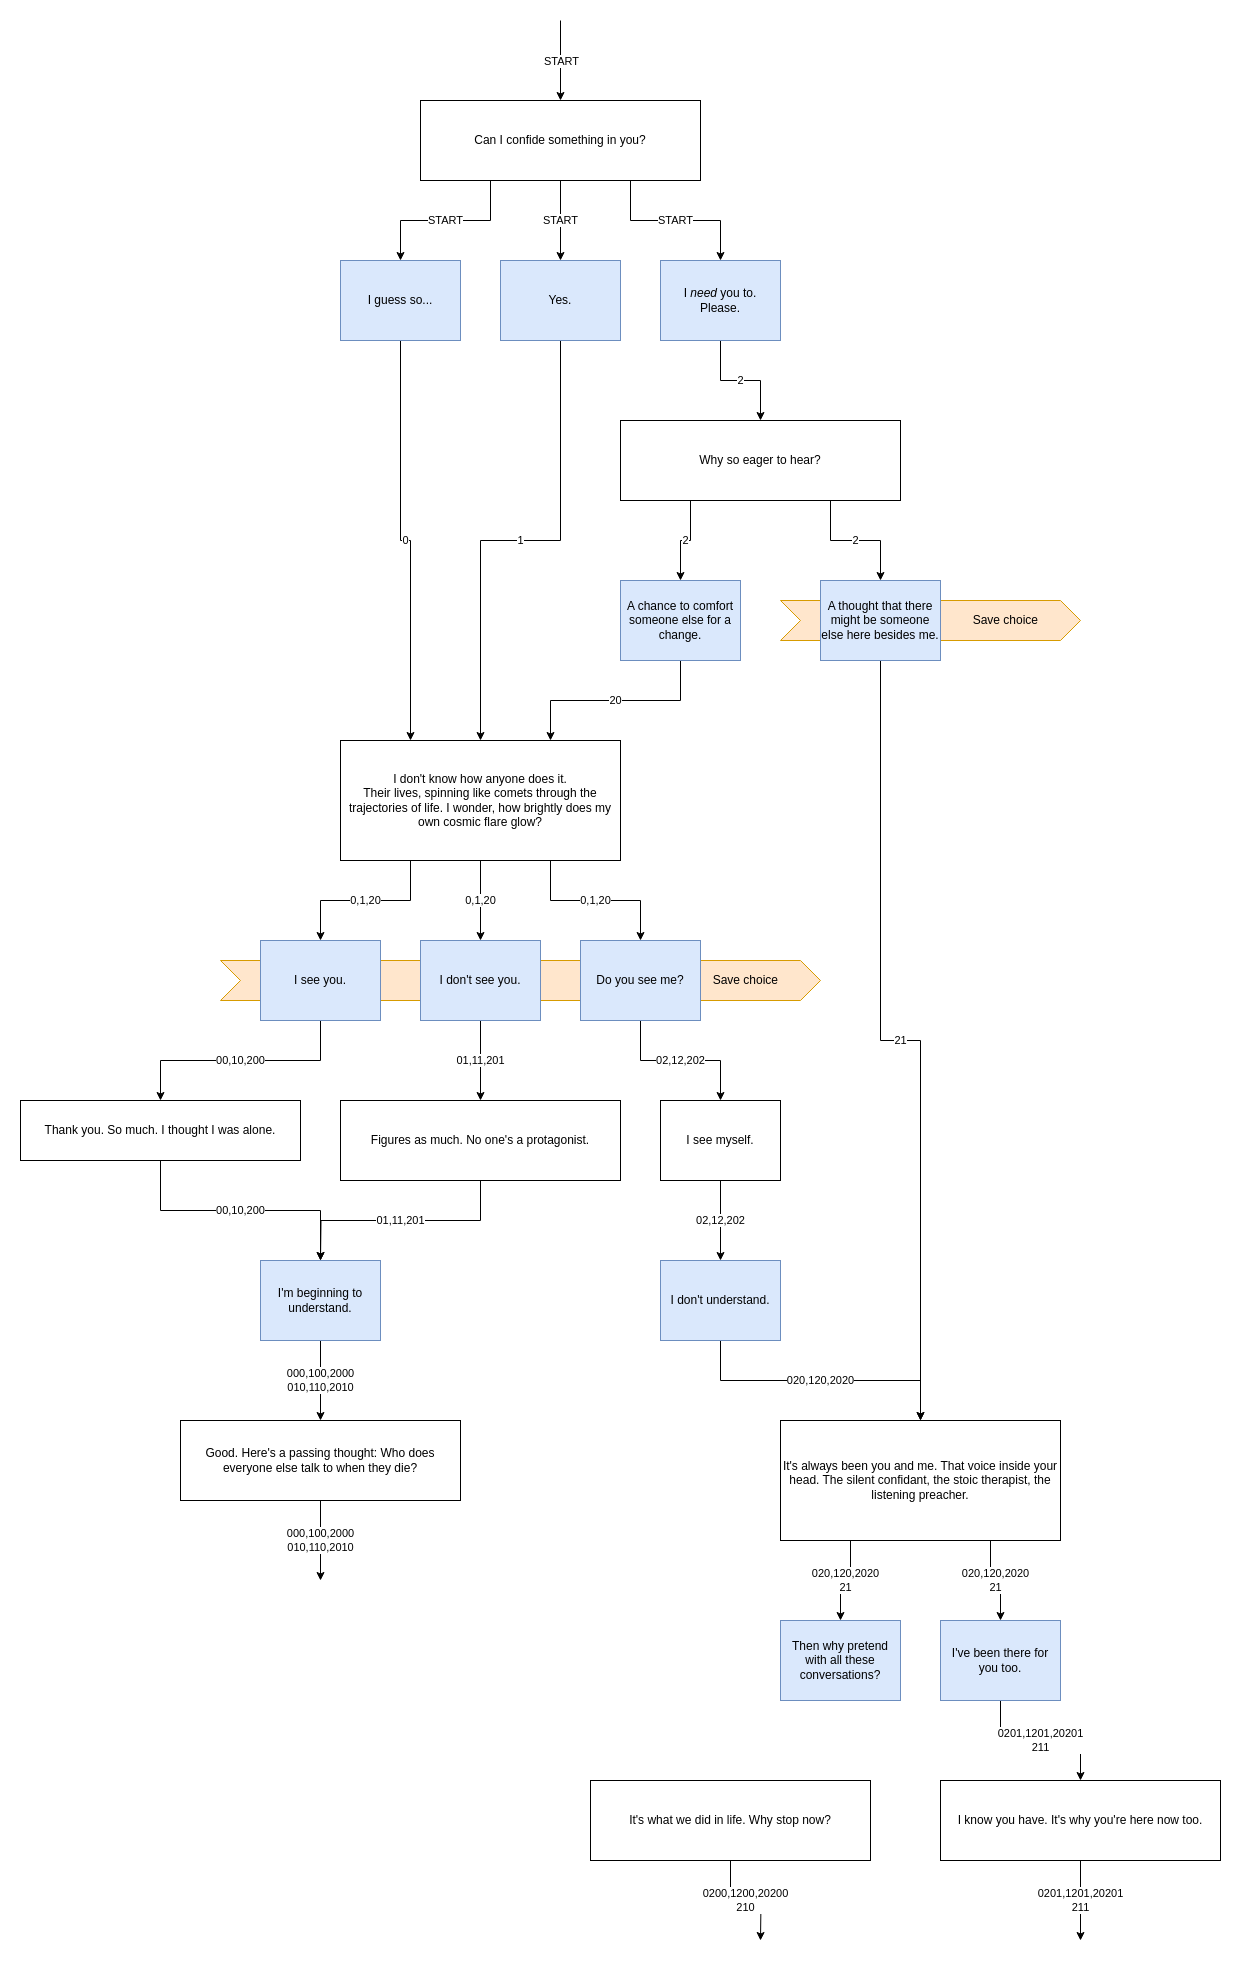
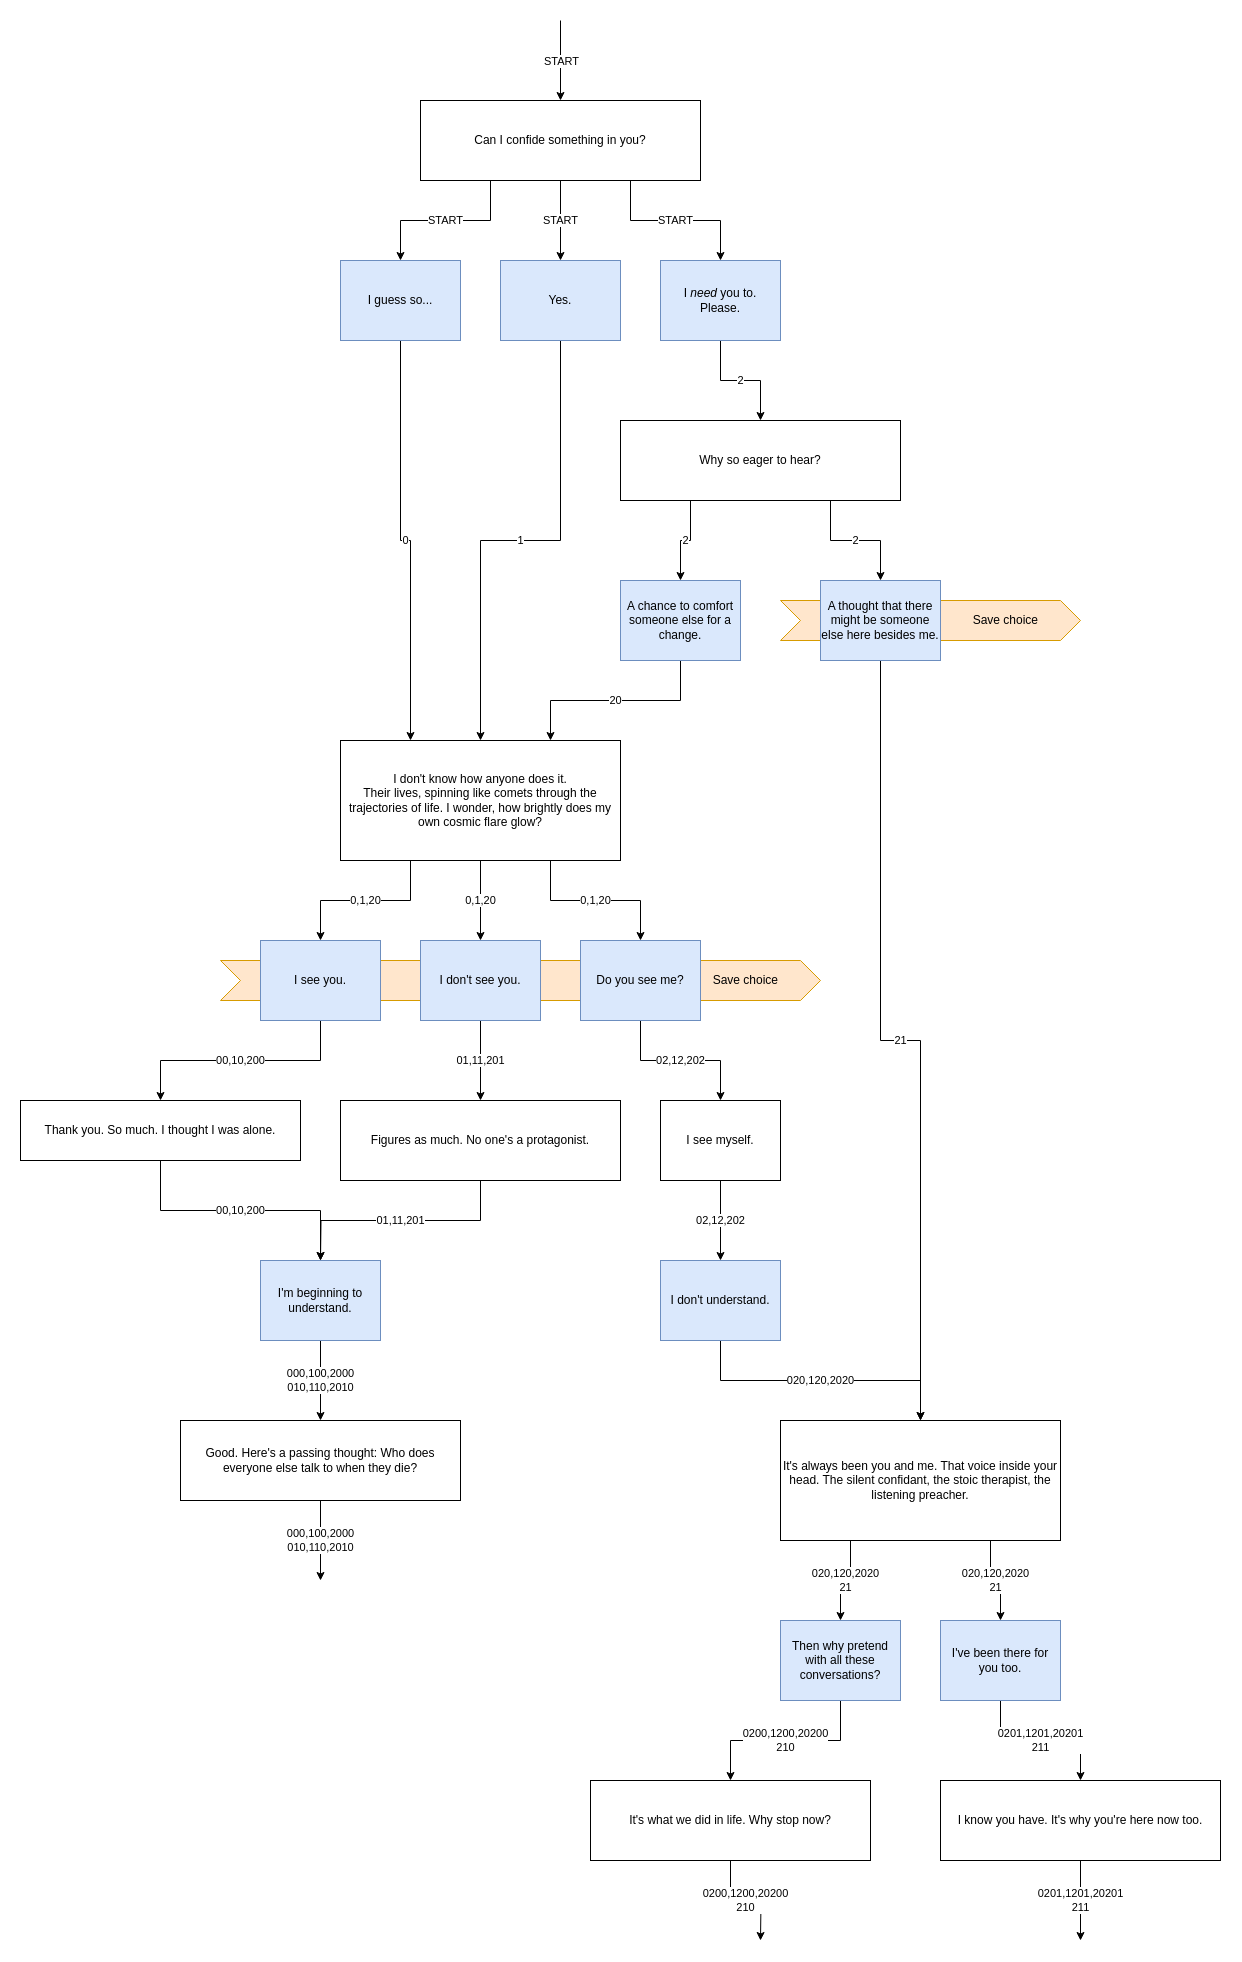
none -> (841, 1728)
